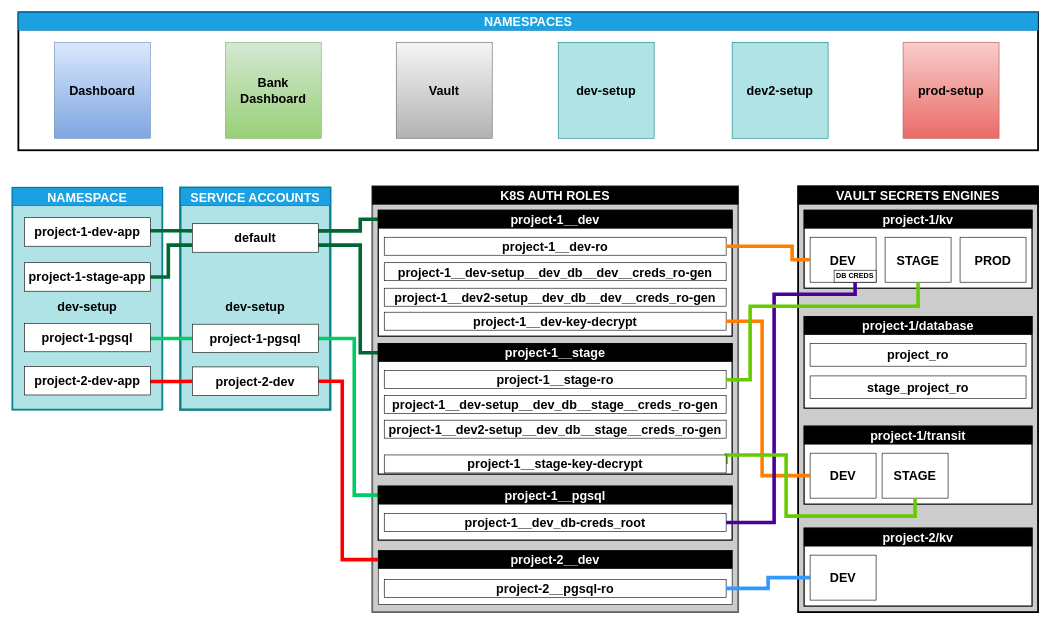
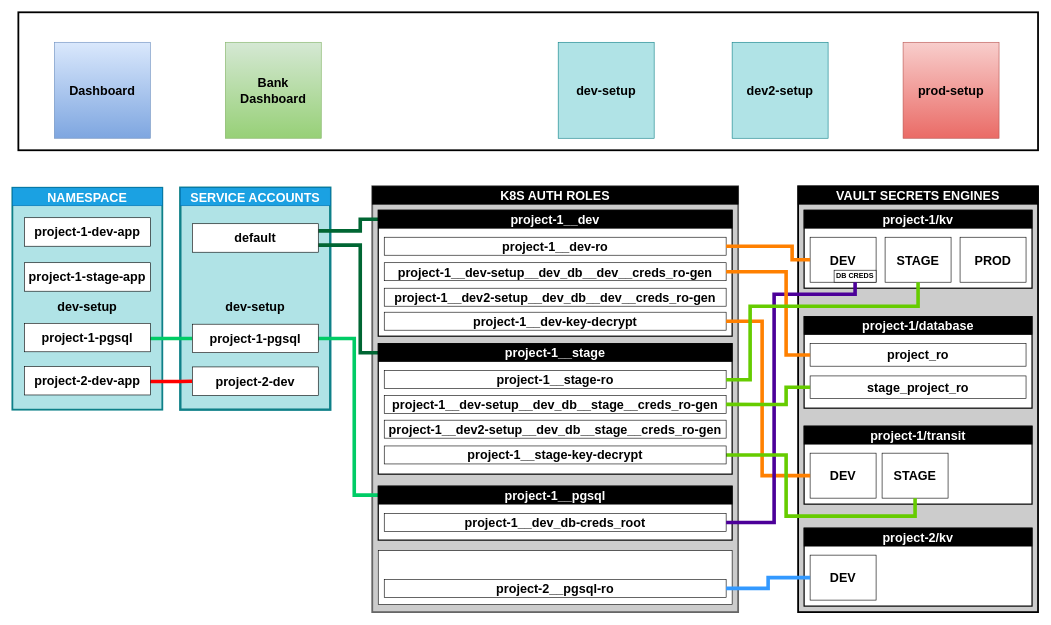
(528, 21) -> none
(444, 90) -> none
(171, 231) -> none
(168, 259) -> none
none -> (786, 296)
none -> (776, 405)
(555, 464) -> (555, 455)
(342, 477) -> none
(555, 560) -> none
